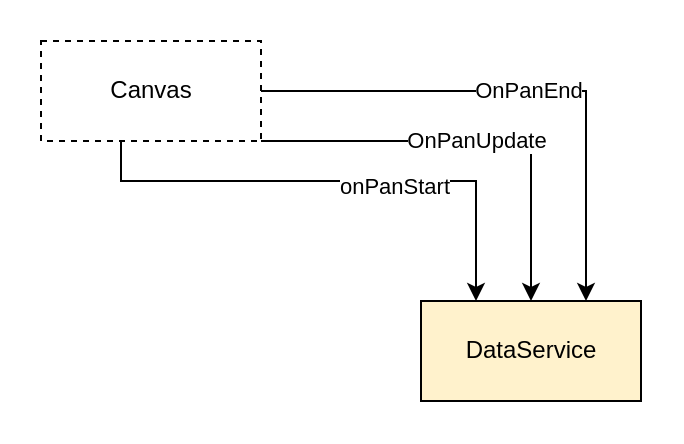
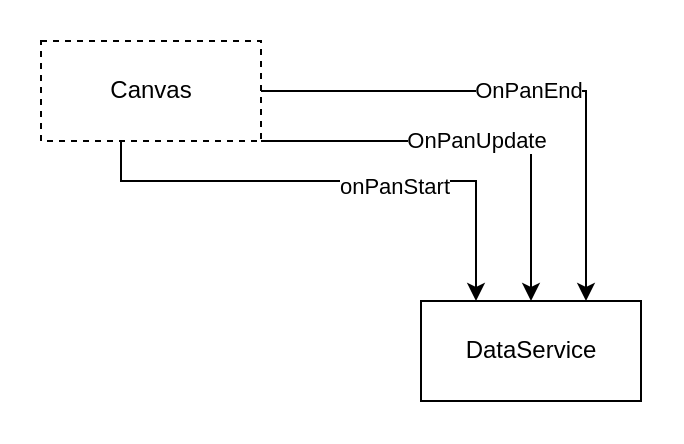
(531, 351) -> (531, 351)
